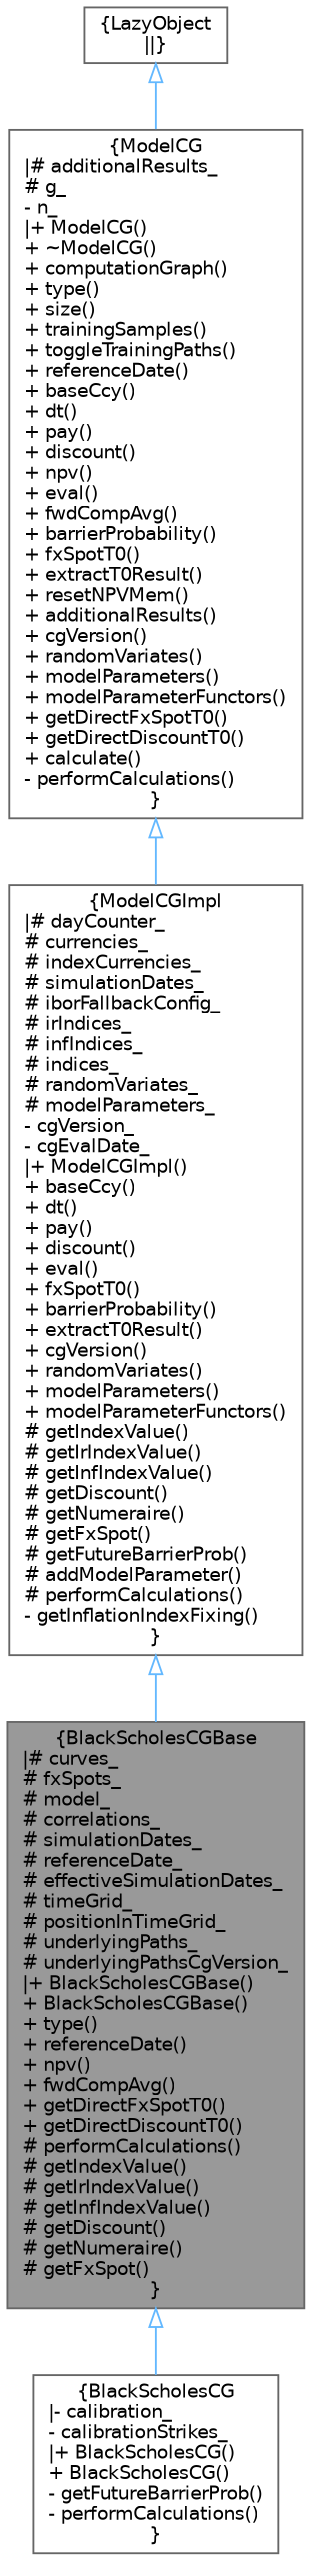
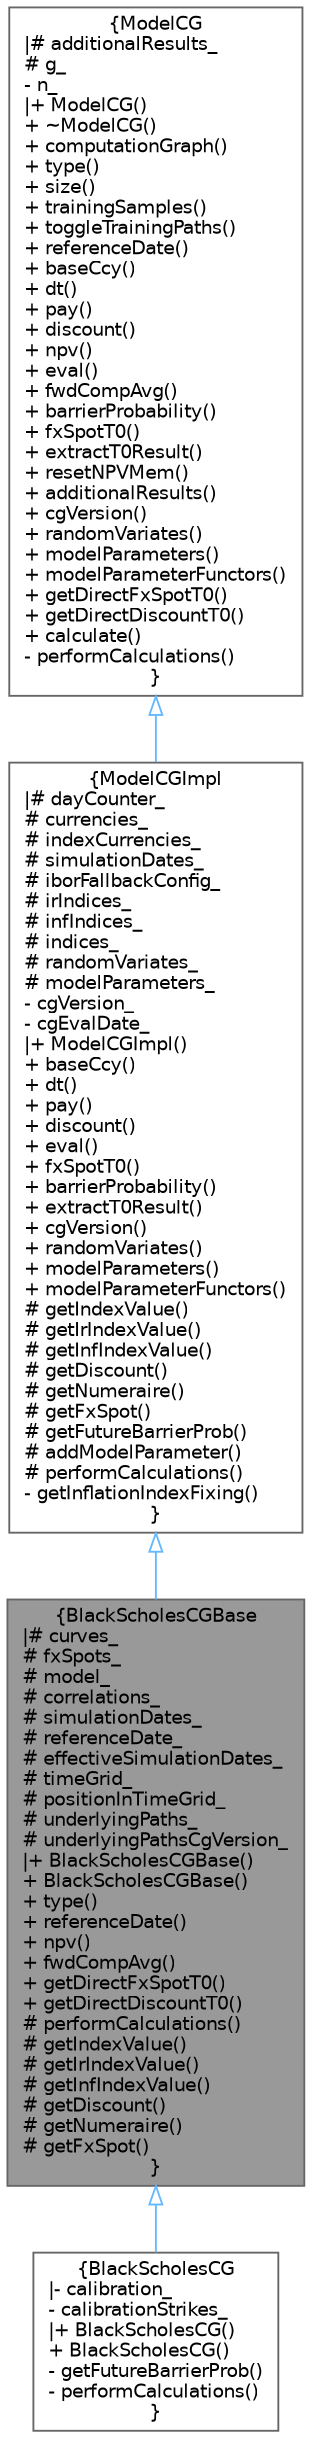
(156, 35) -> none
